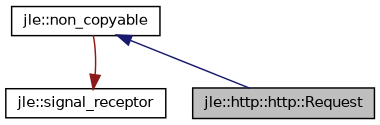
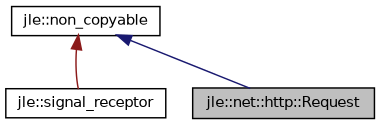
(95, 55) -> (76, 70)
(284, 103) -> (284, 103)
